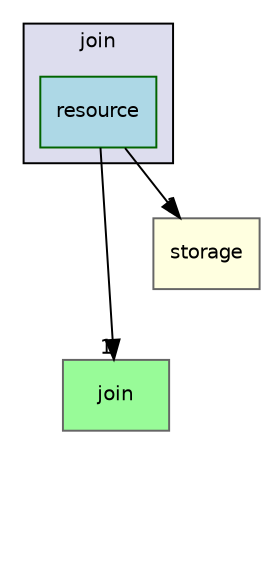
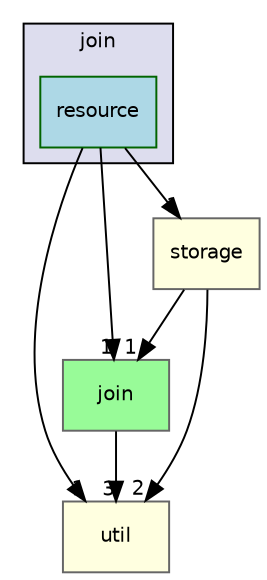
none -> (167, 316)
none -> (116, 537)
